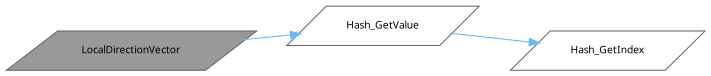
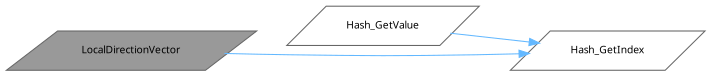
(266, 37) -> (372, 56)
